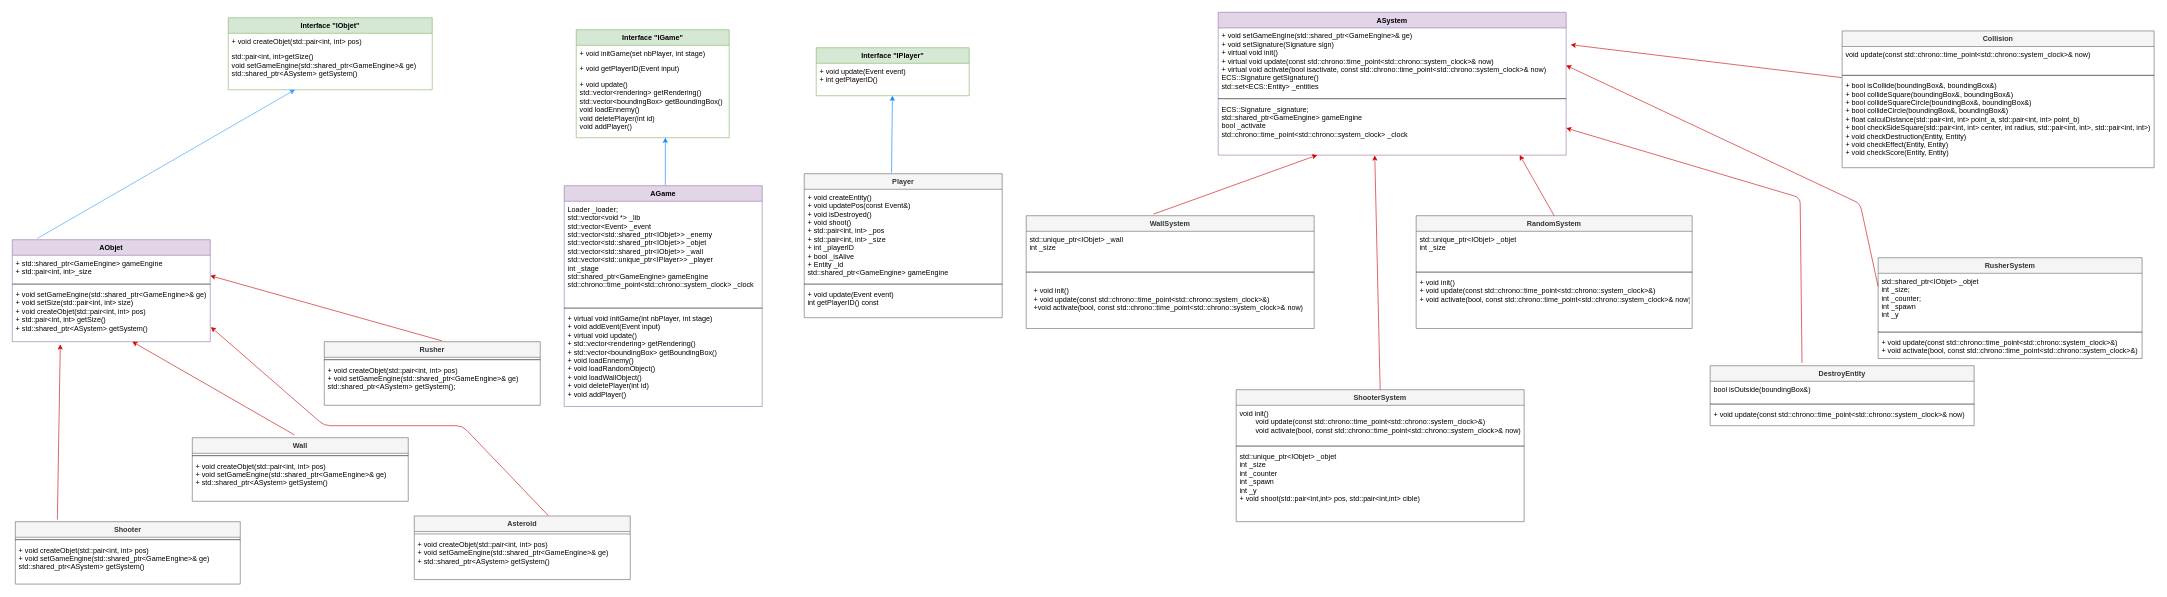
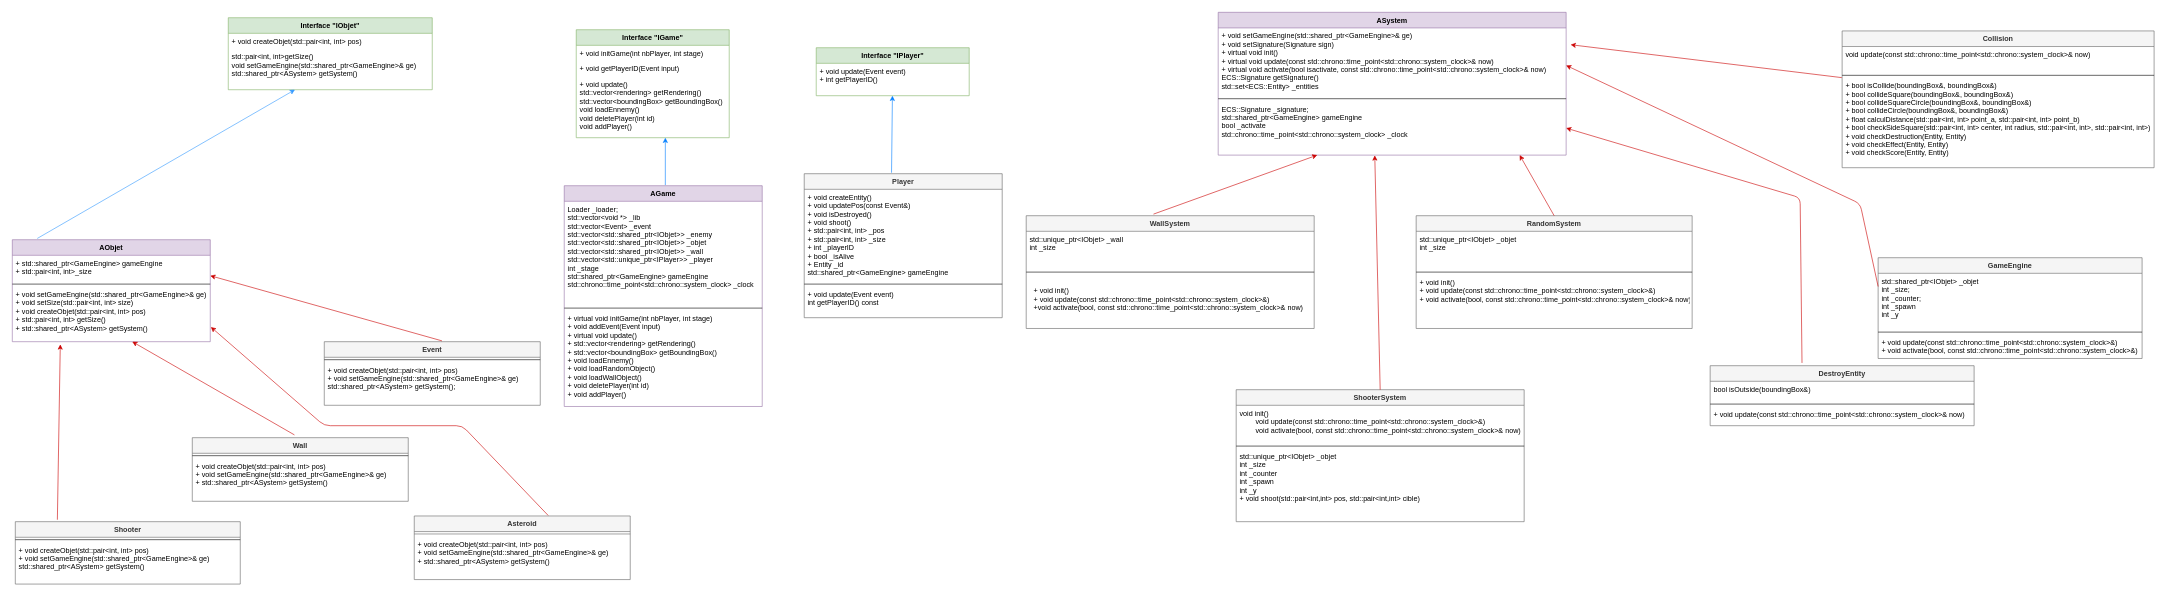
(650, 53) -> (649, 53)
(2010, 266) -> (2010, 266)
(432, 350) -> (432, 350)
